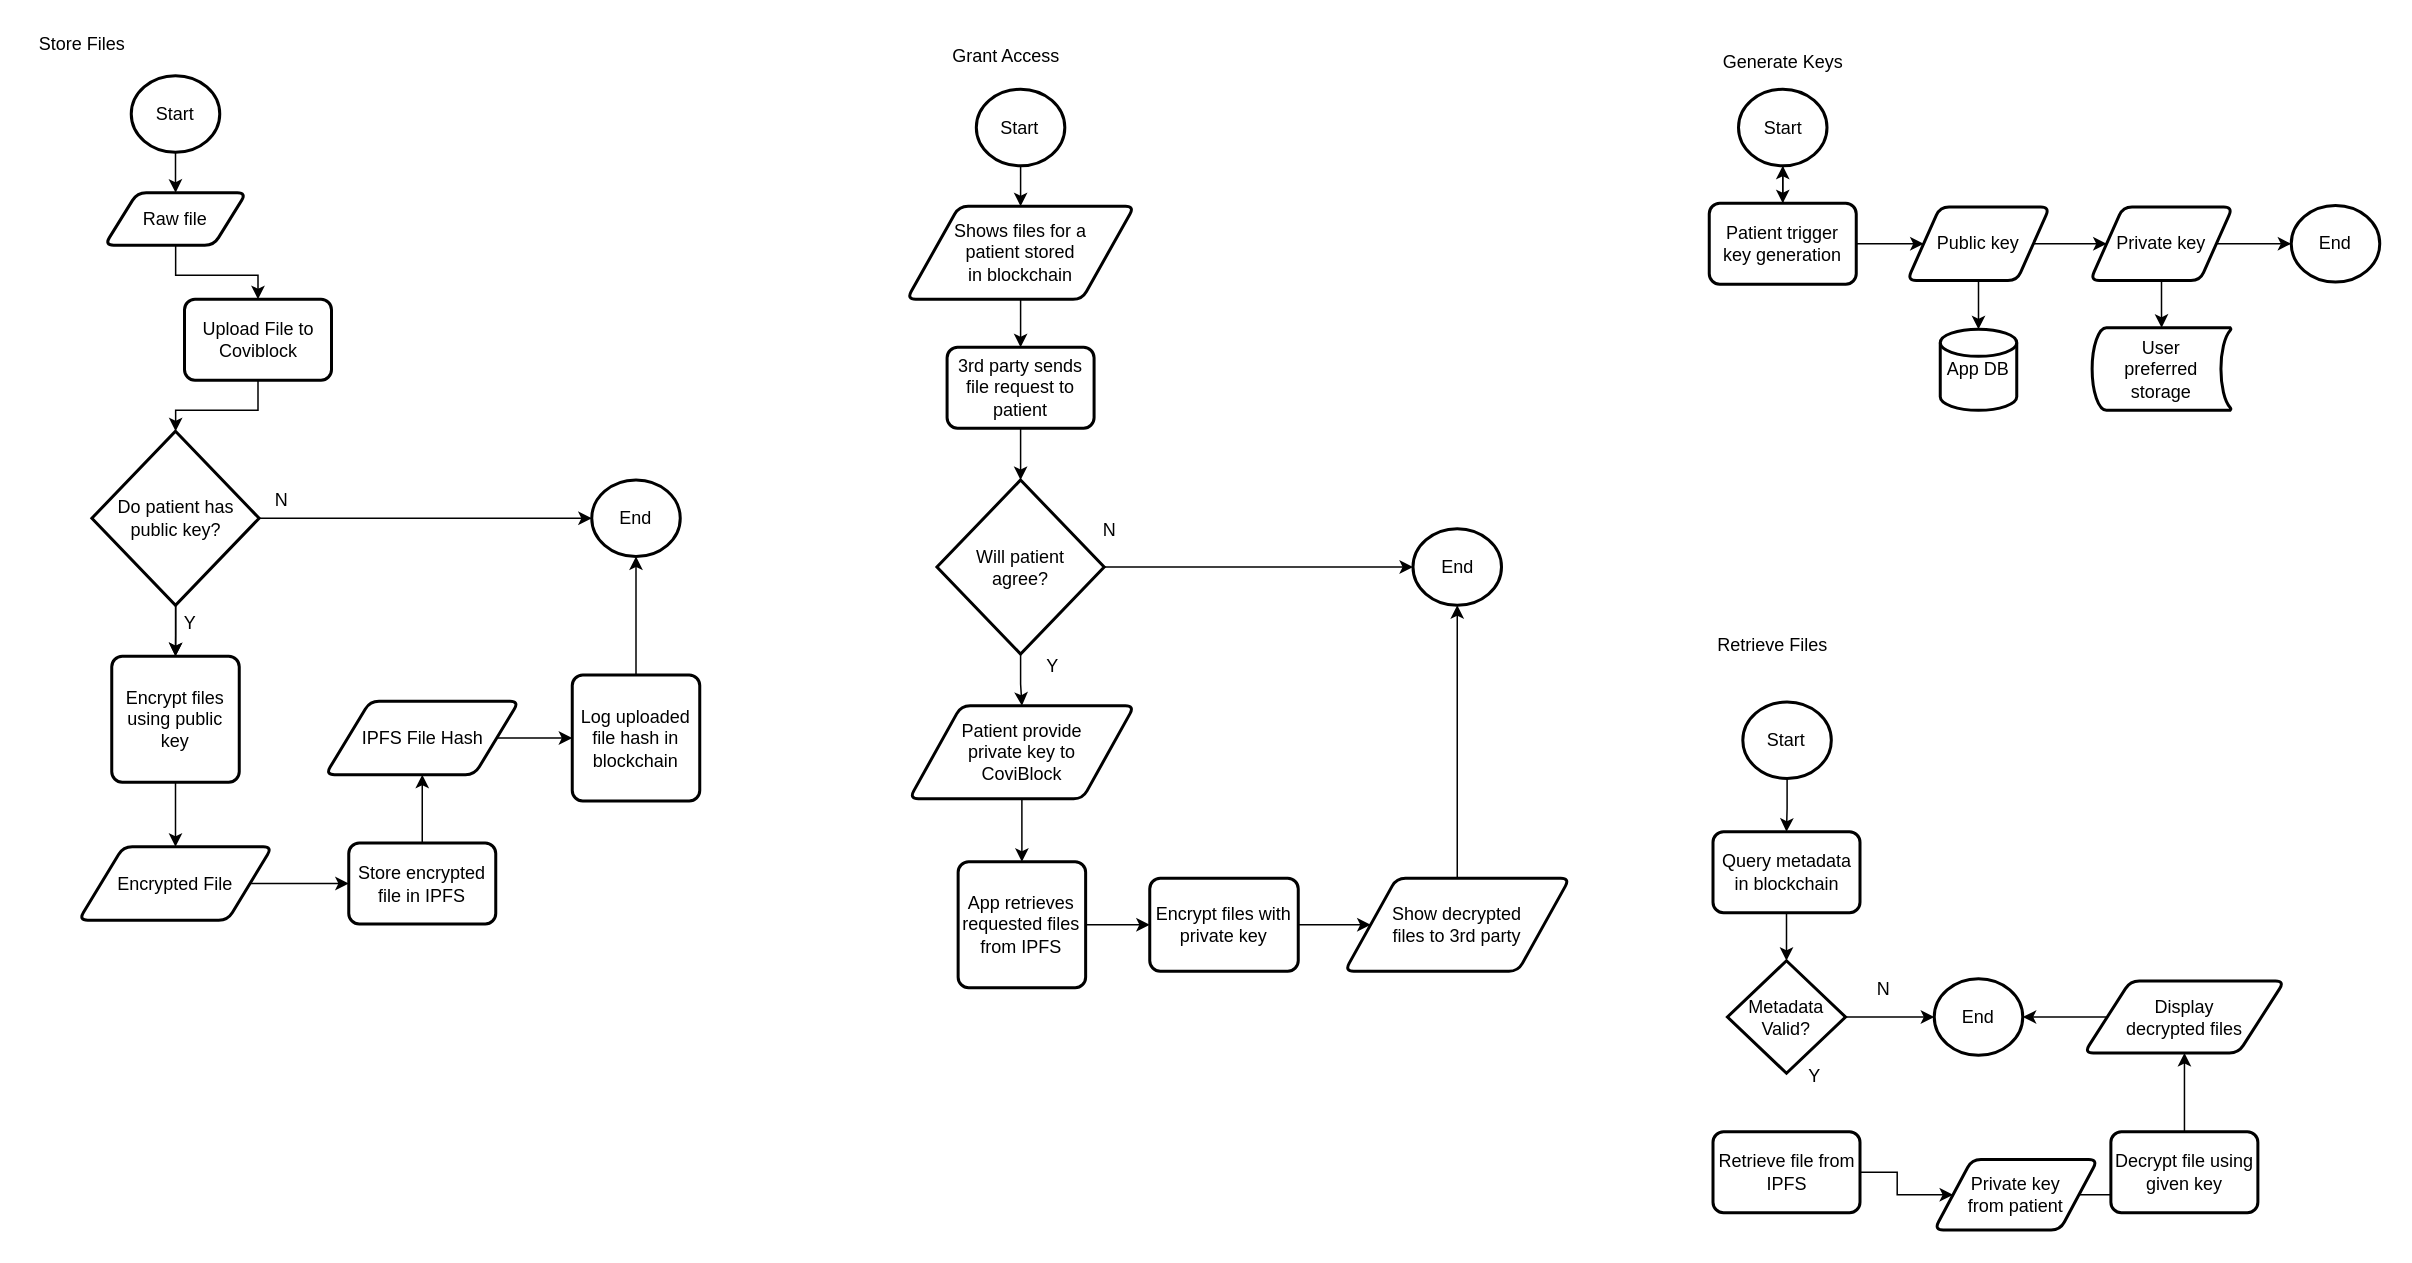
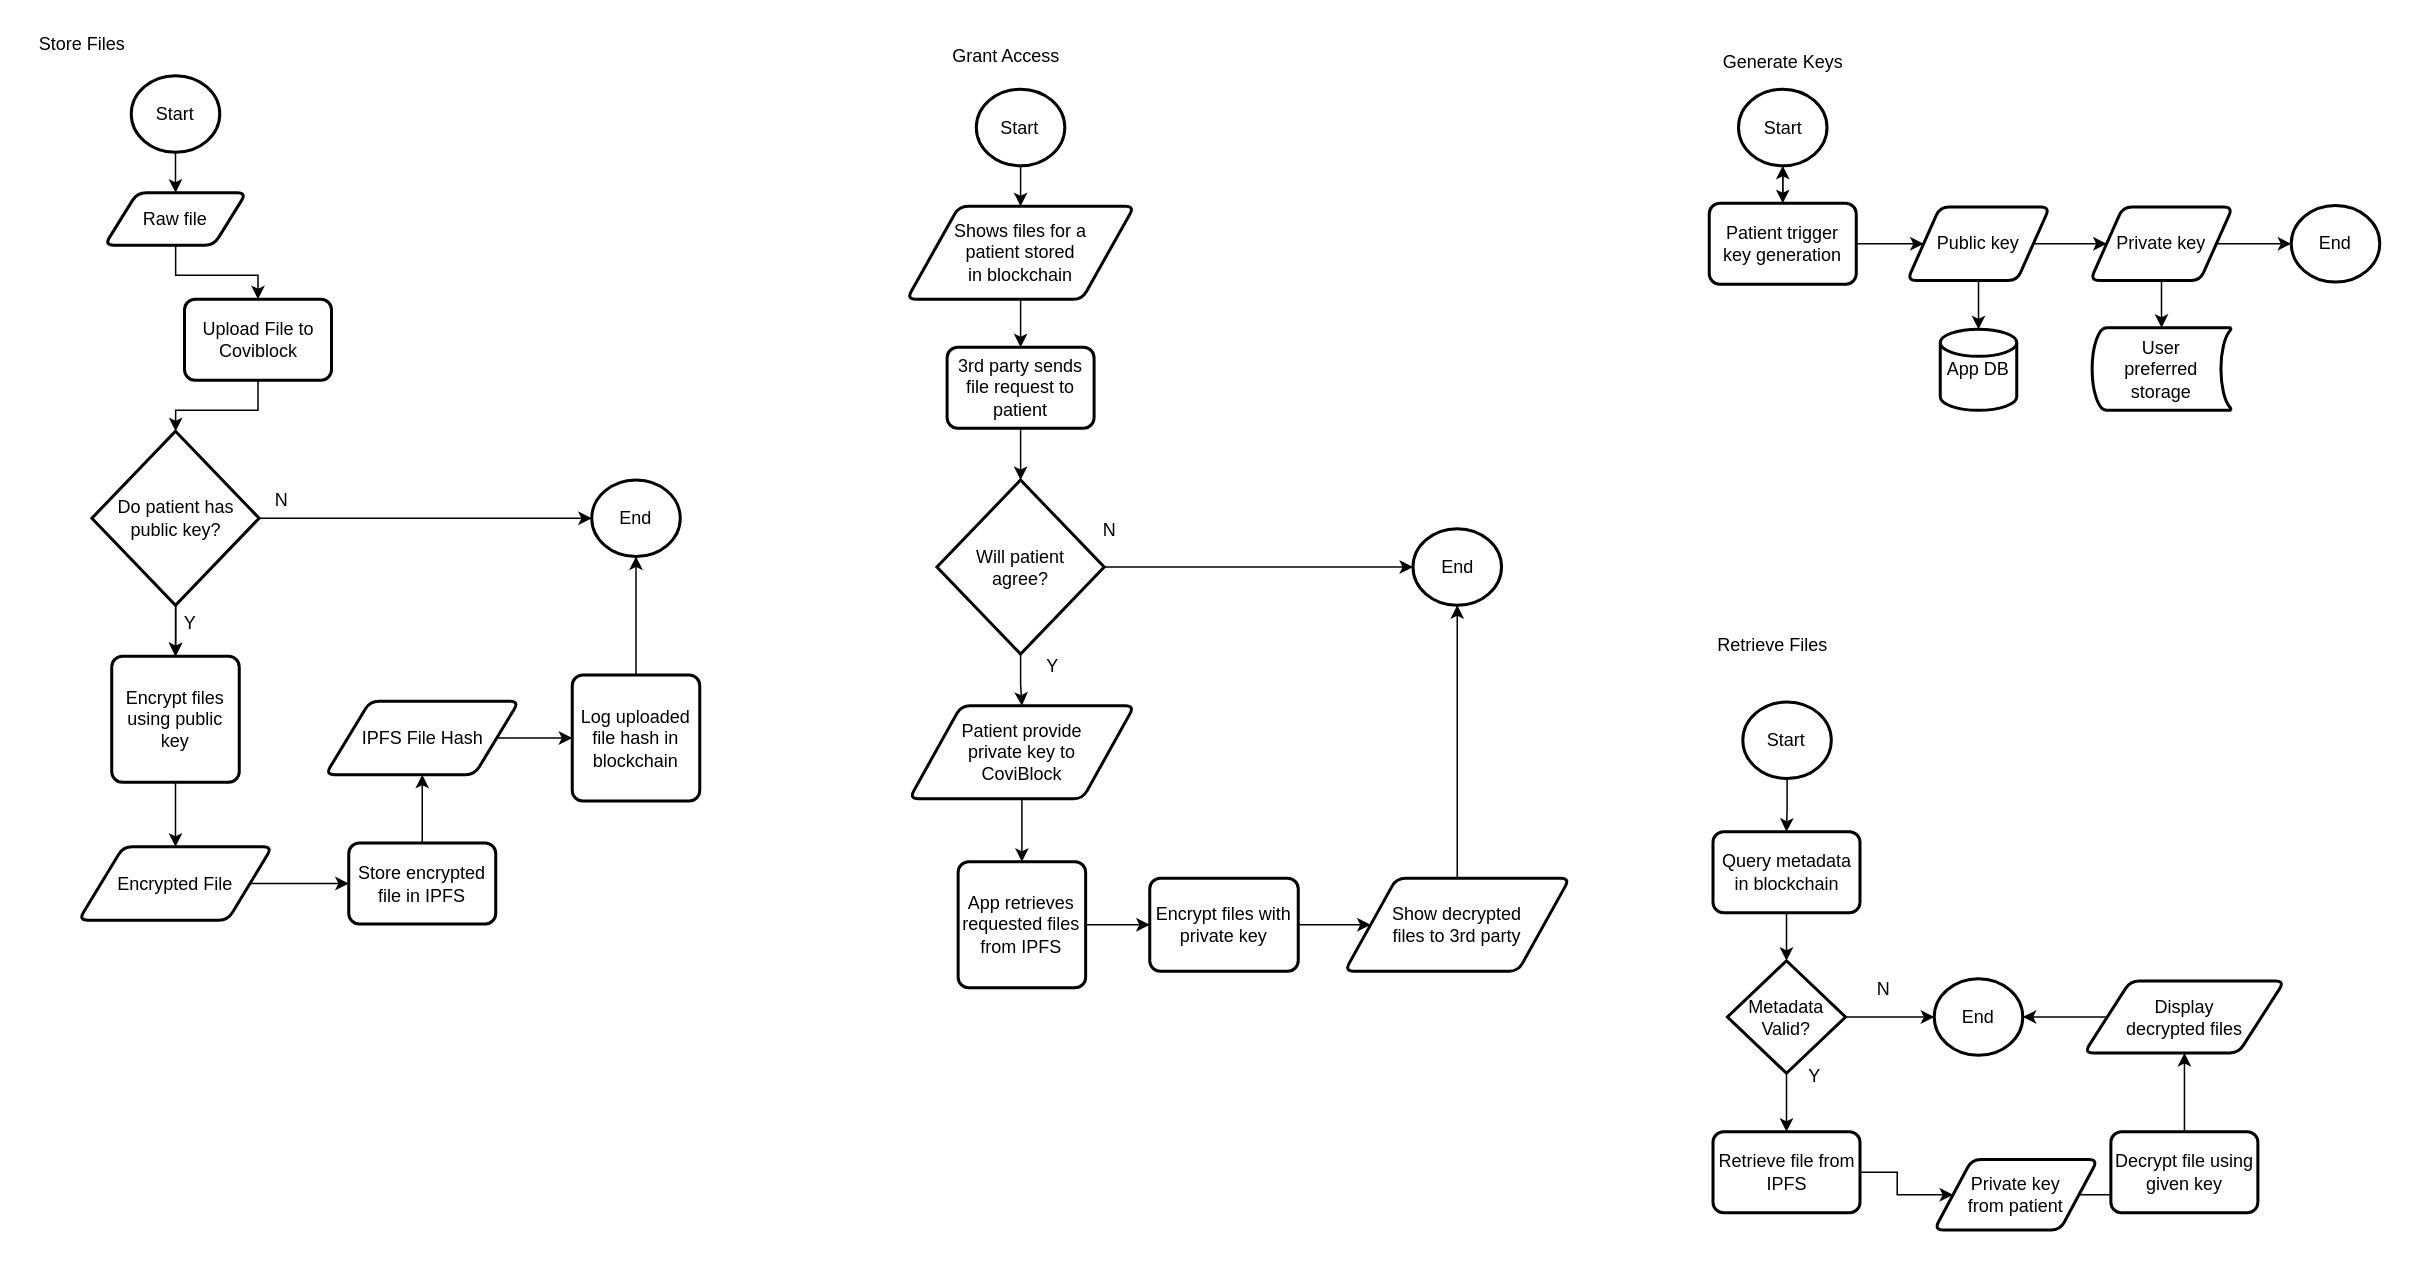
none -> (1787, 1098)
